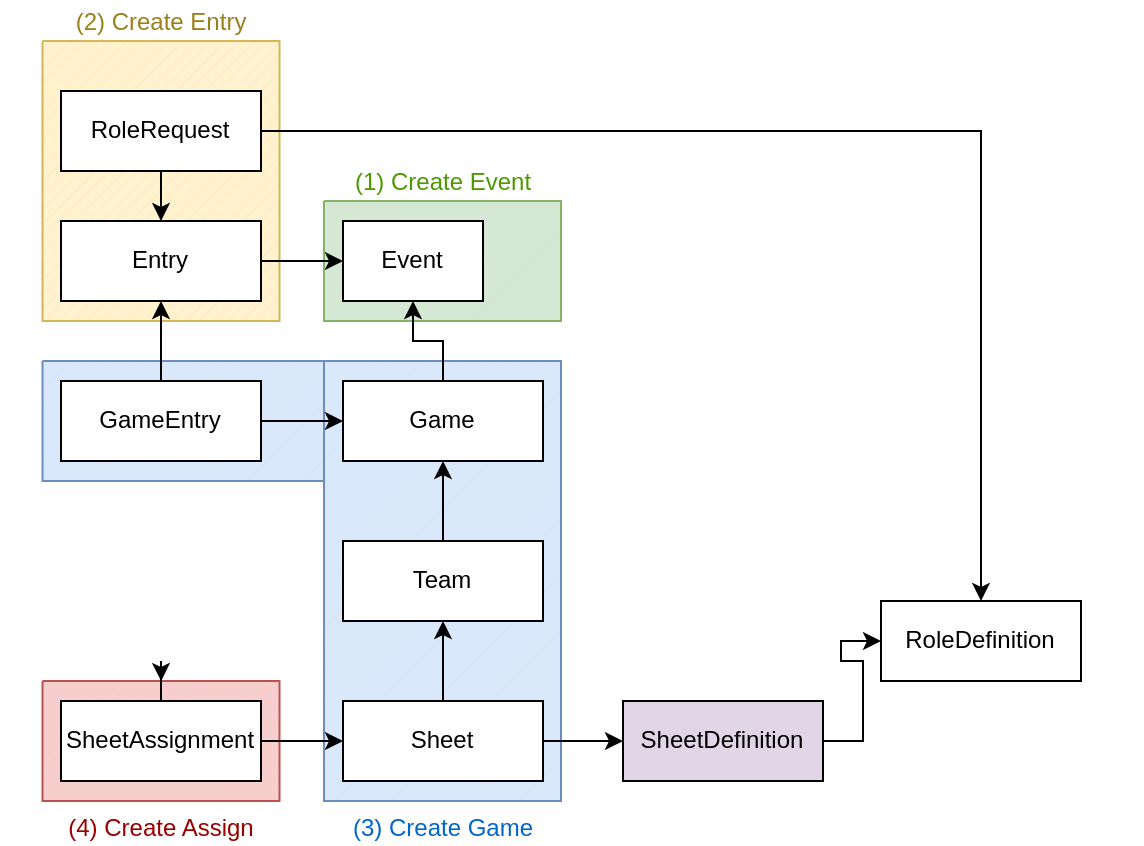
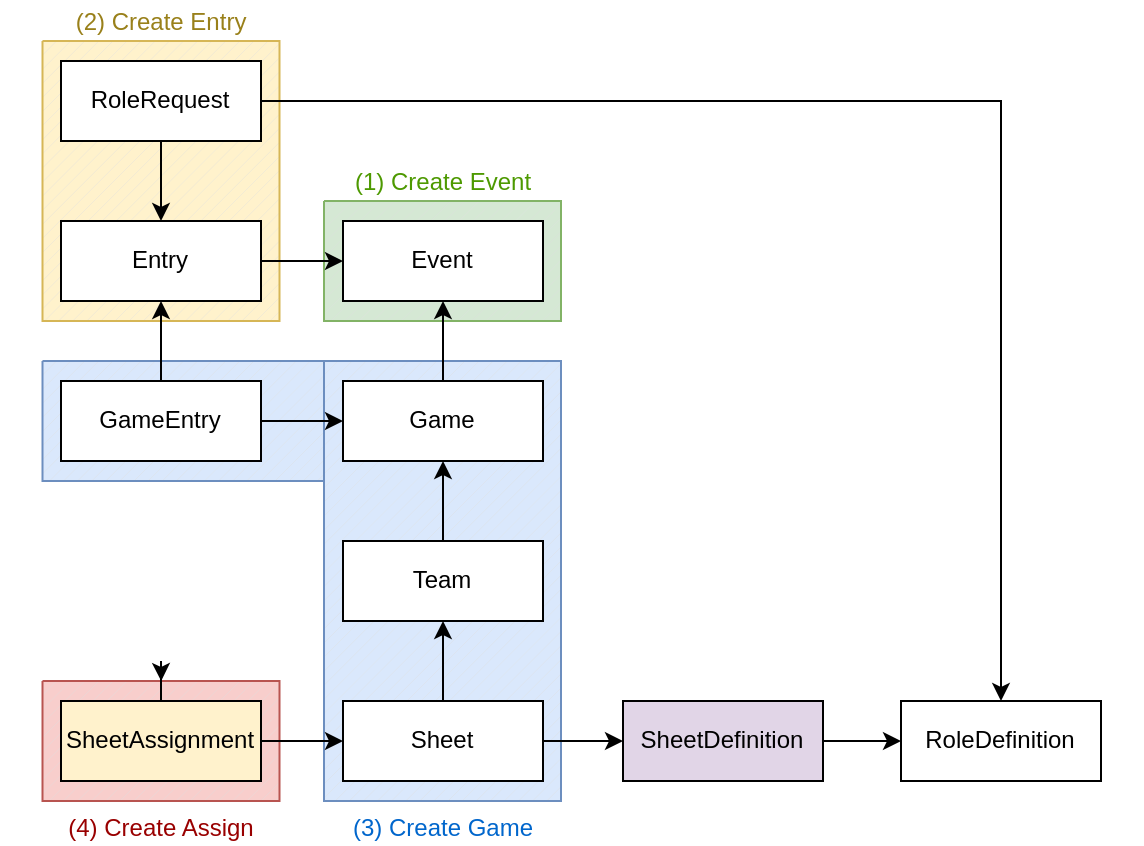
(161, 131) -> (161, 101)
(413, 261) -> (443, 261)
(981, 641) -> (1001, 741)
(161, 741) -> (161, 741)
